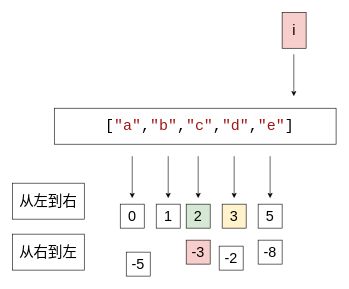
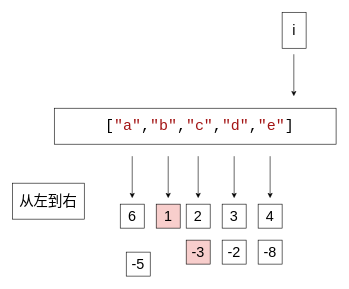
(294, 30) -> (294, 30)
(132, 216) -> (132, 216)
(168, 216) -> (168, 216)
(198, 216) -> (198, 216)
(234, 216) -> (234, 216)
(270, 216) -> (270, 216)
(48, 252) -> none
(231, 258) -> (234, 252)
